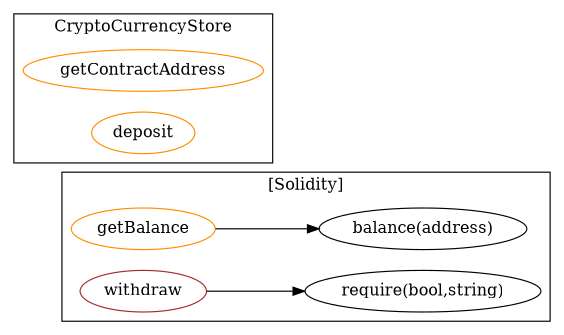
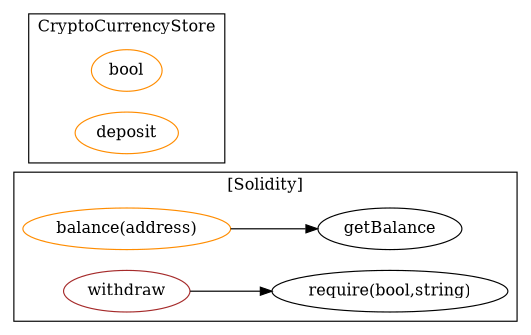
(143, 70) -> (127, 70)
(143, 229) -> (390, 229)
(261, 229) -> (268, 229)
(423, 229) -> (127, 229)
